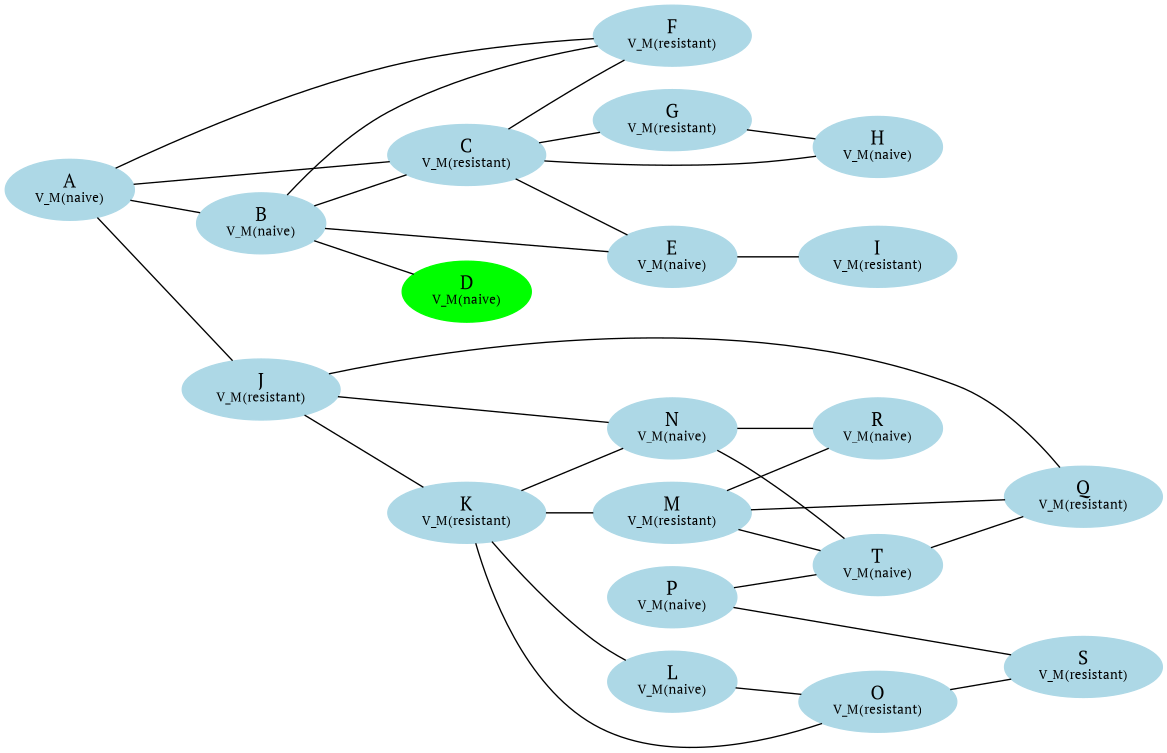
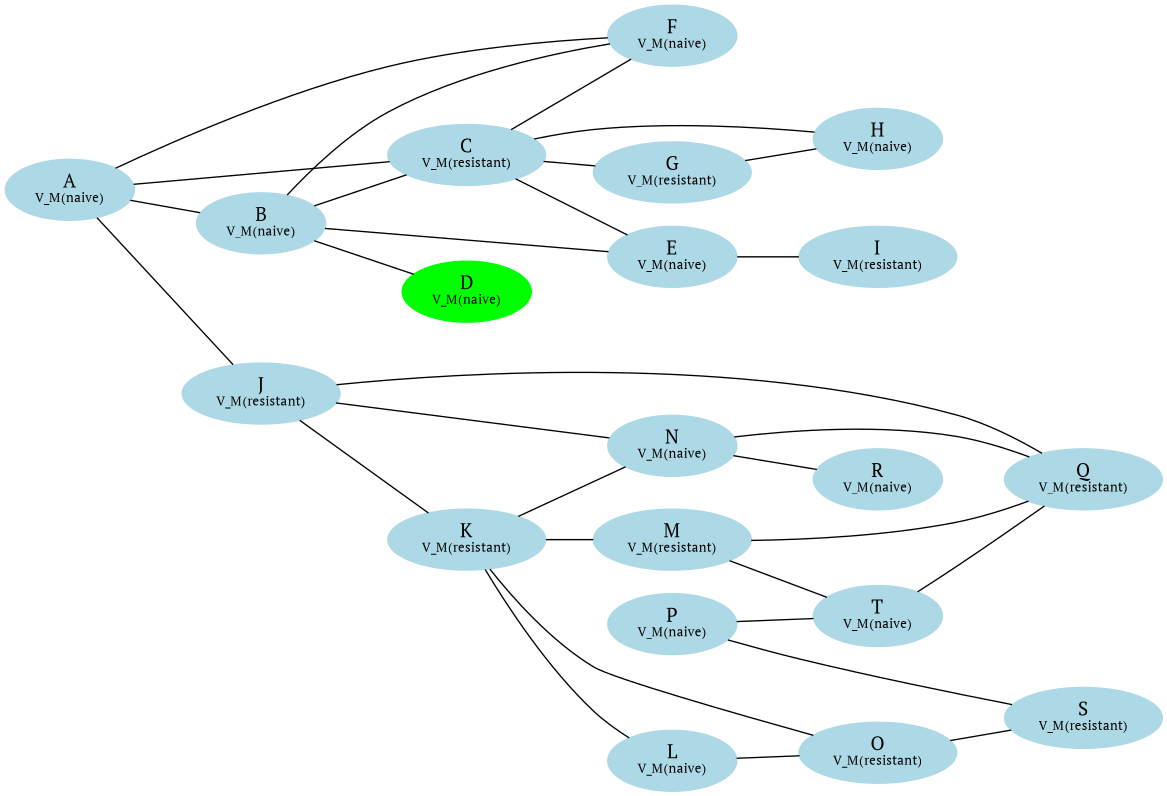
(672, 44) -> (672, 44)
(778, 469) -> none
(783, 492) -> (883, 430)
